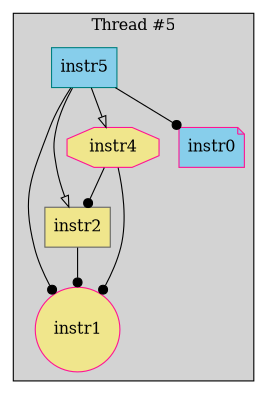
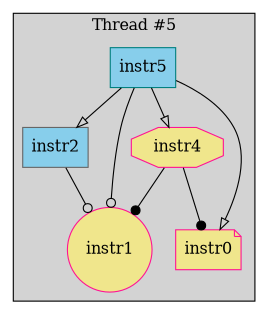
(144, 105) -> (238, 137)
(212, 147) -> (208, 250)
(97, 183) -> (192, 194)
(31, 184) -> (118, 142)
(78, 227) -> (55, 147)
(78, 263) -> (76, 186)
